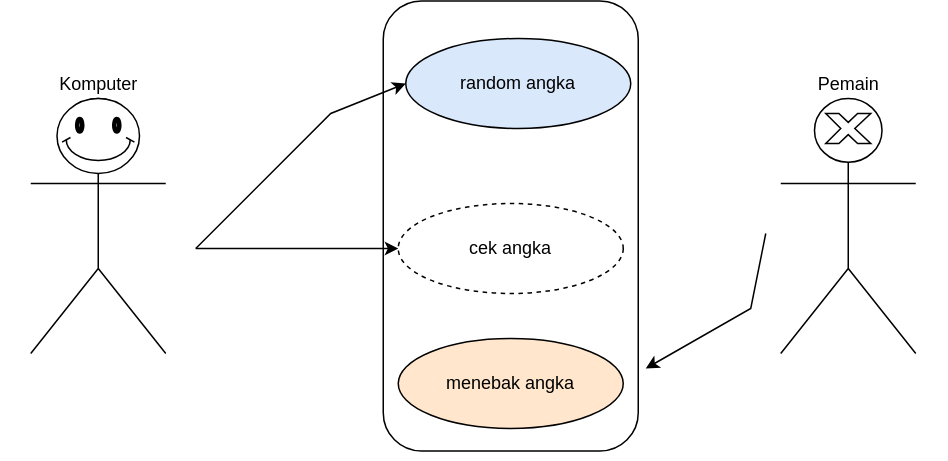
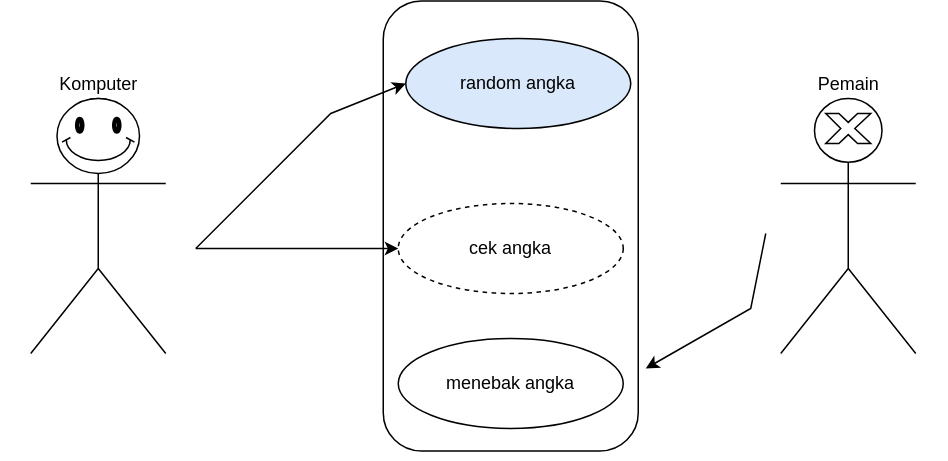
(511, 383) -> (511, 383)
